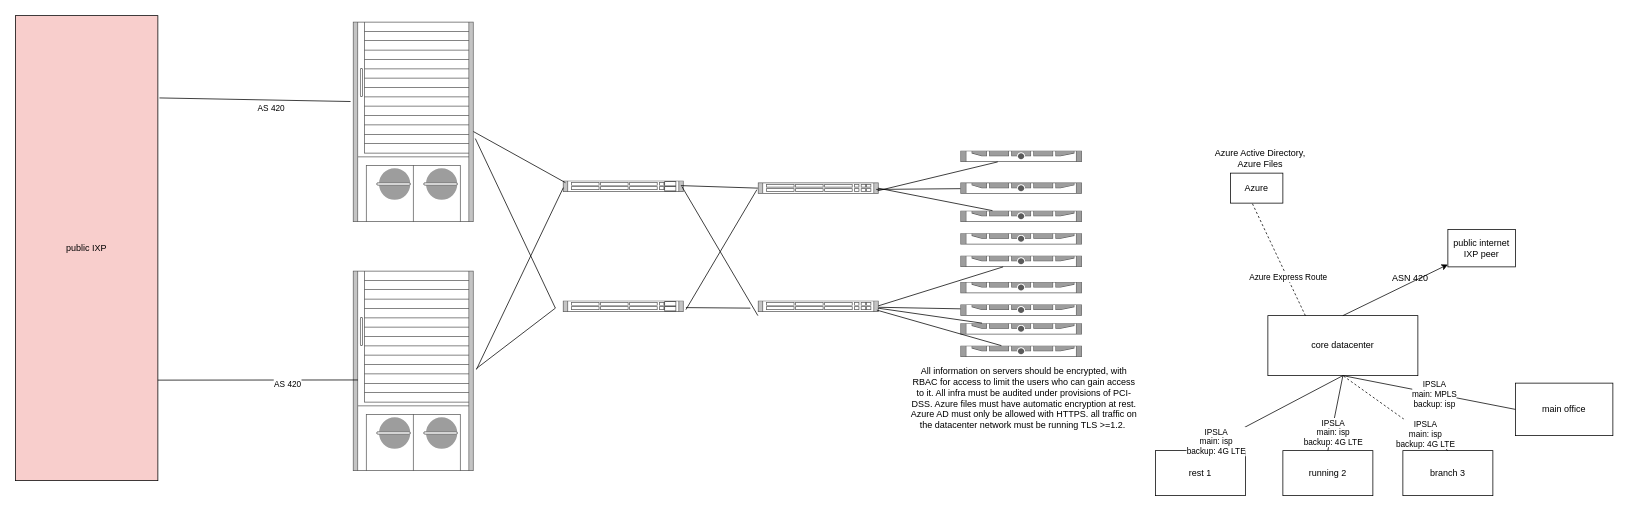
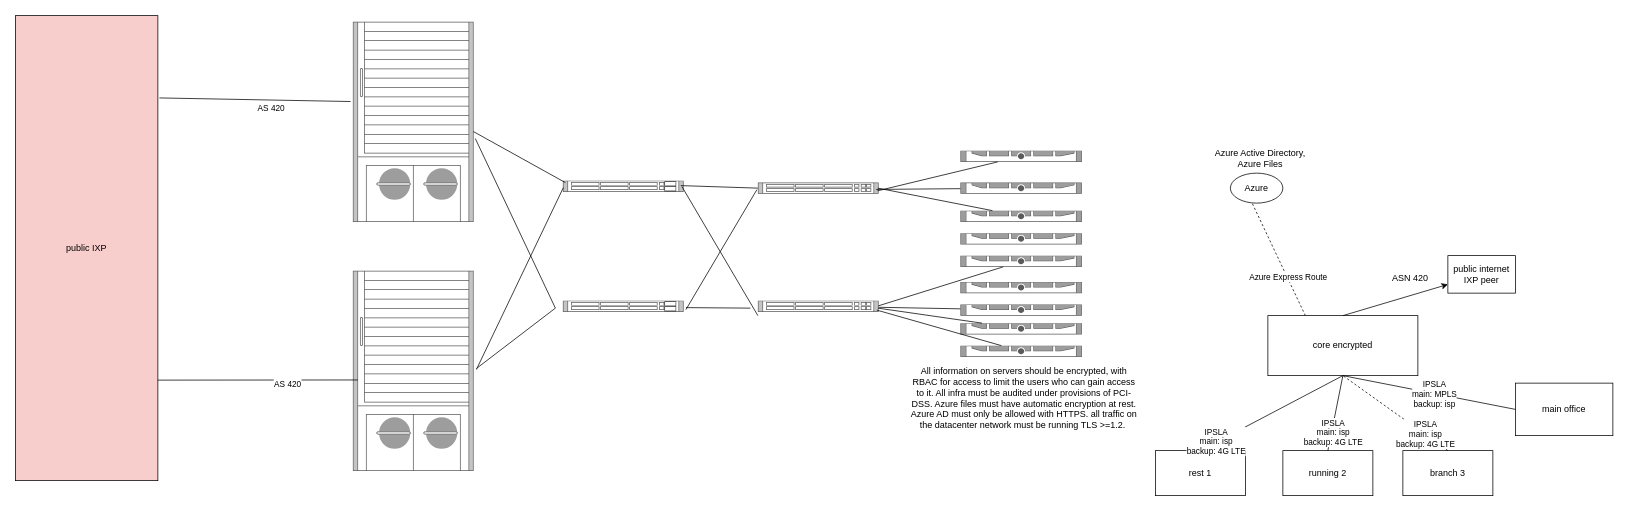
(1257, 188) -> (1257, 188)
(1482, 248) -> (1482, 274)
(1343, 345) -> (1343, 345)
